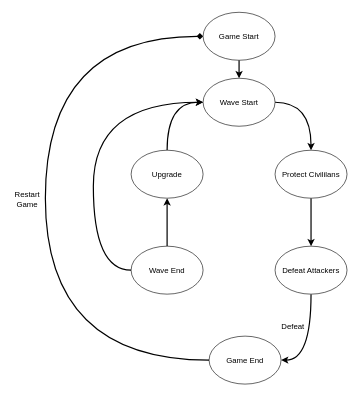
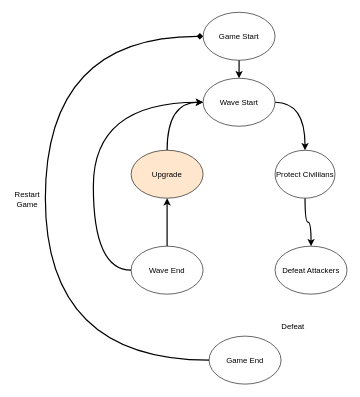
(167, 174) -> (167, 174)
(311, 174) -> (305, 174)
(308, 331) -> none
